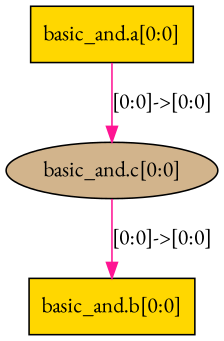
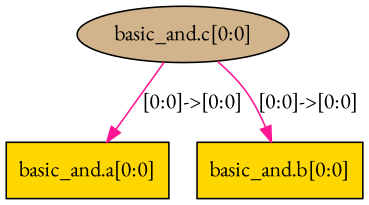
(112, 95) -> (140, 96)
